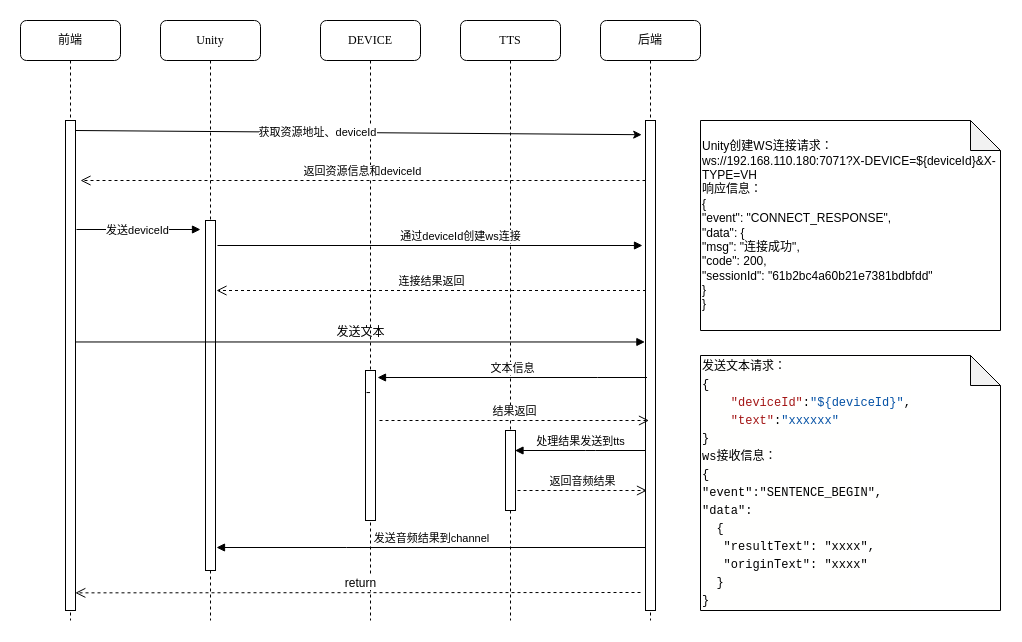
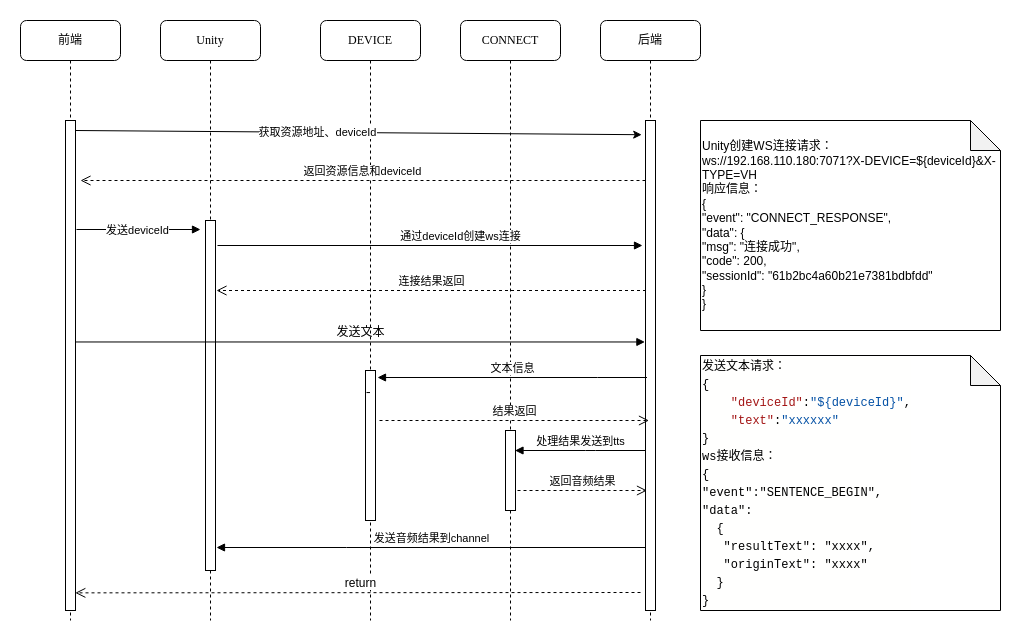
(511, 41) -> (511, 41)
